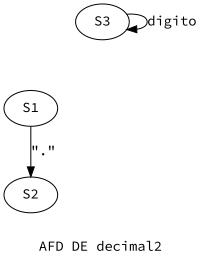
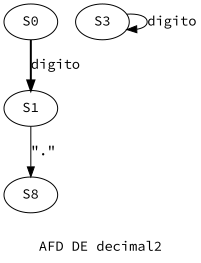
none -> (31, 22)
(31, 195) -> (31, 195)
